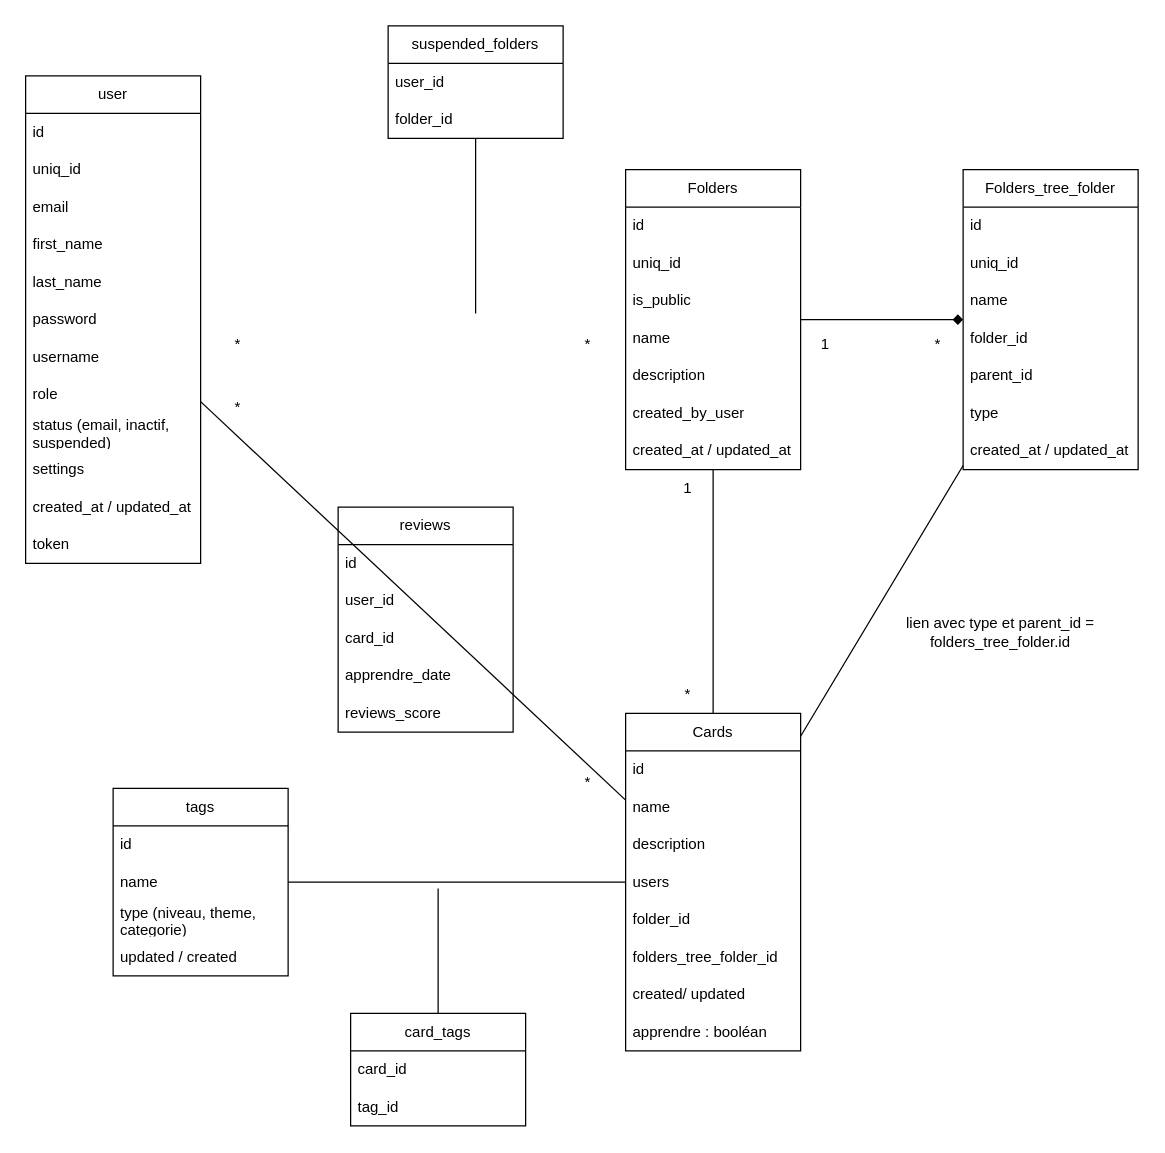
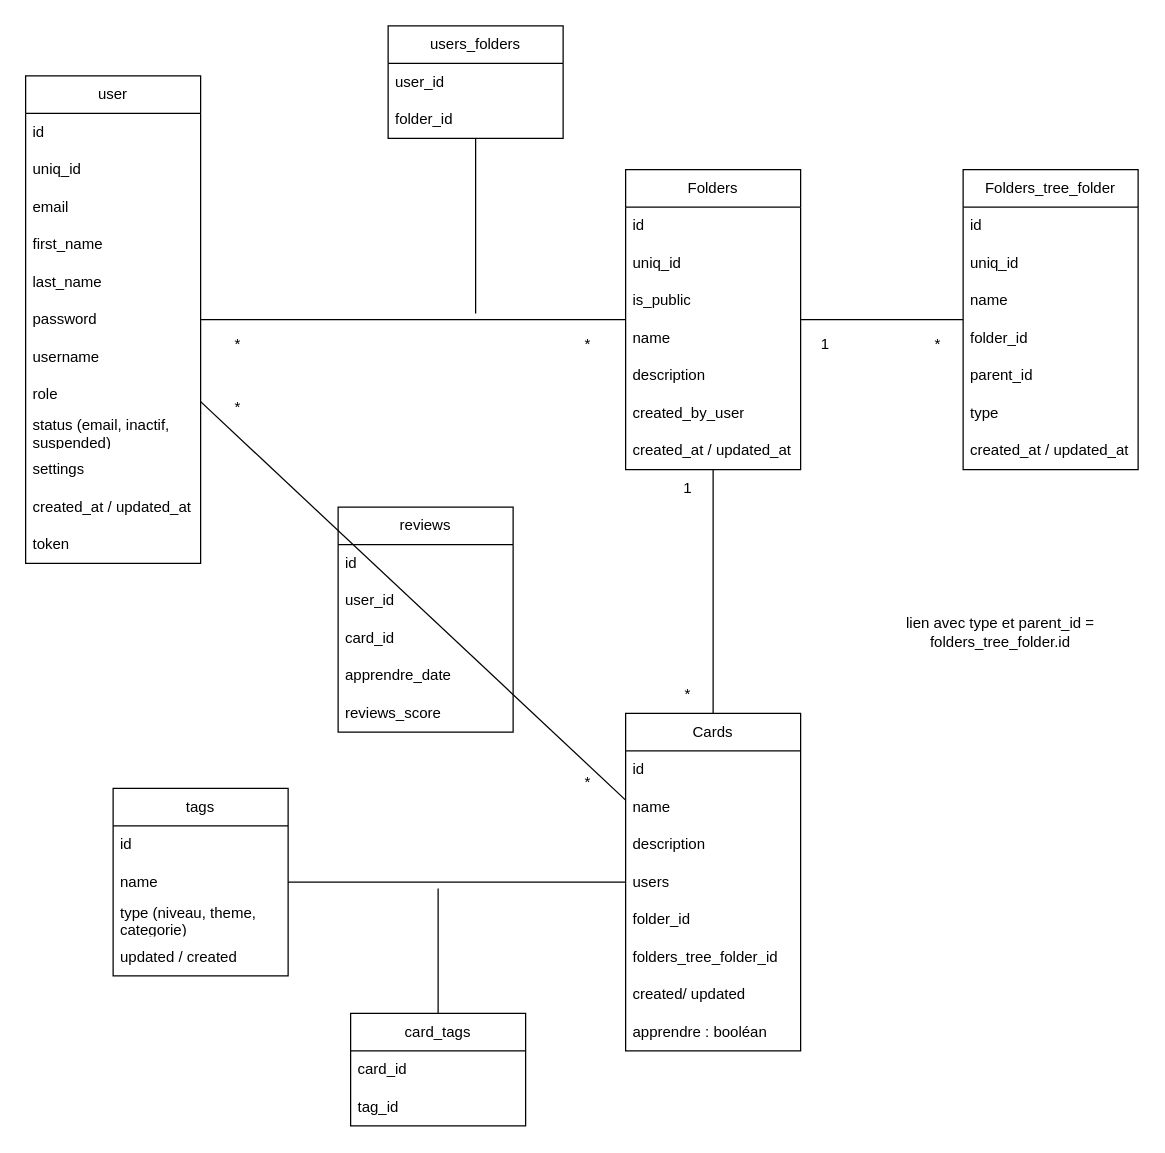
(476, 44) -> (476, 44)
none -> (412, 319)
(952, 319) -> (956, 319)
(881, 603) -> none
